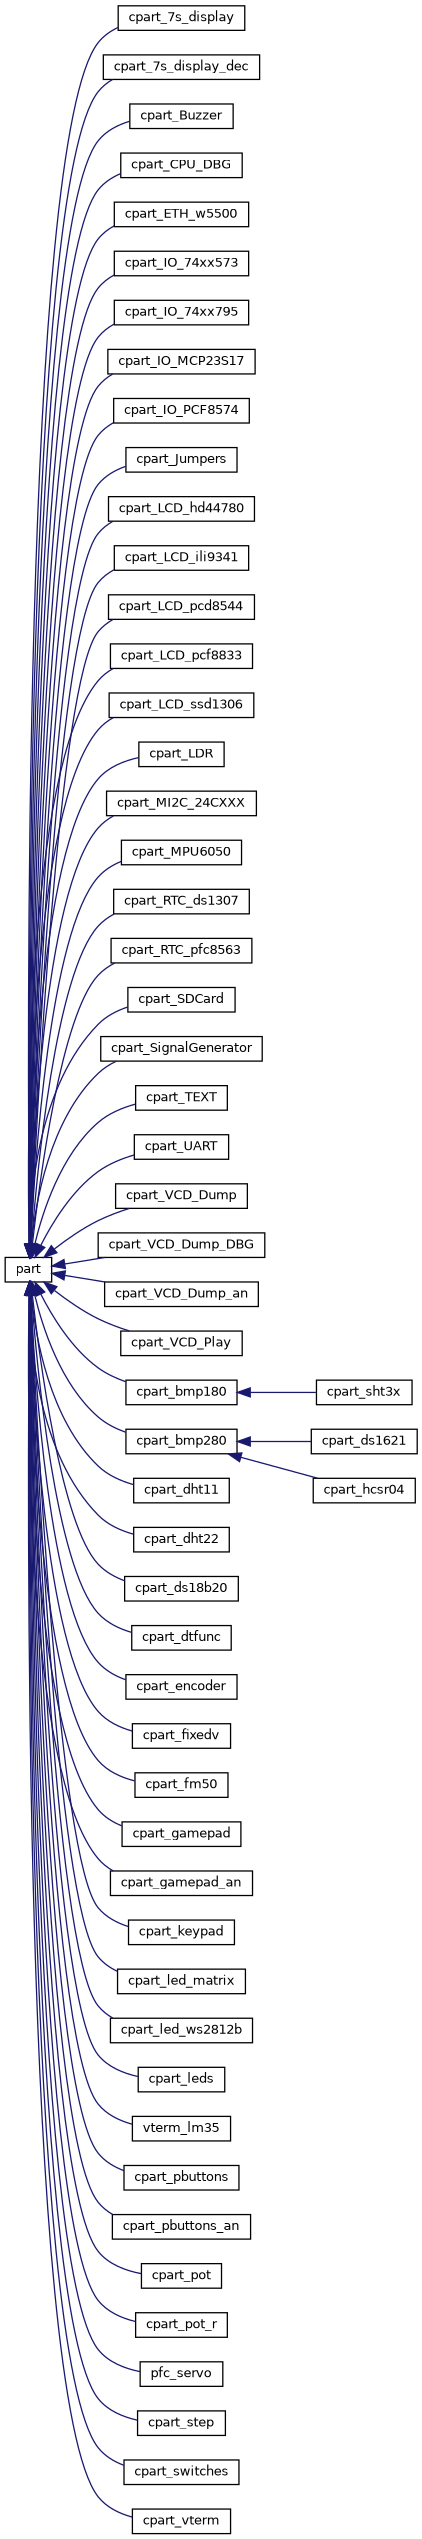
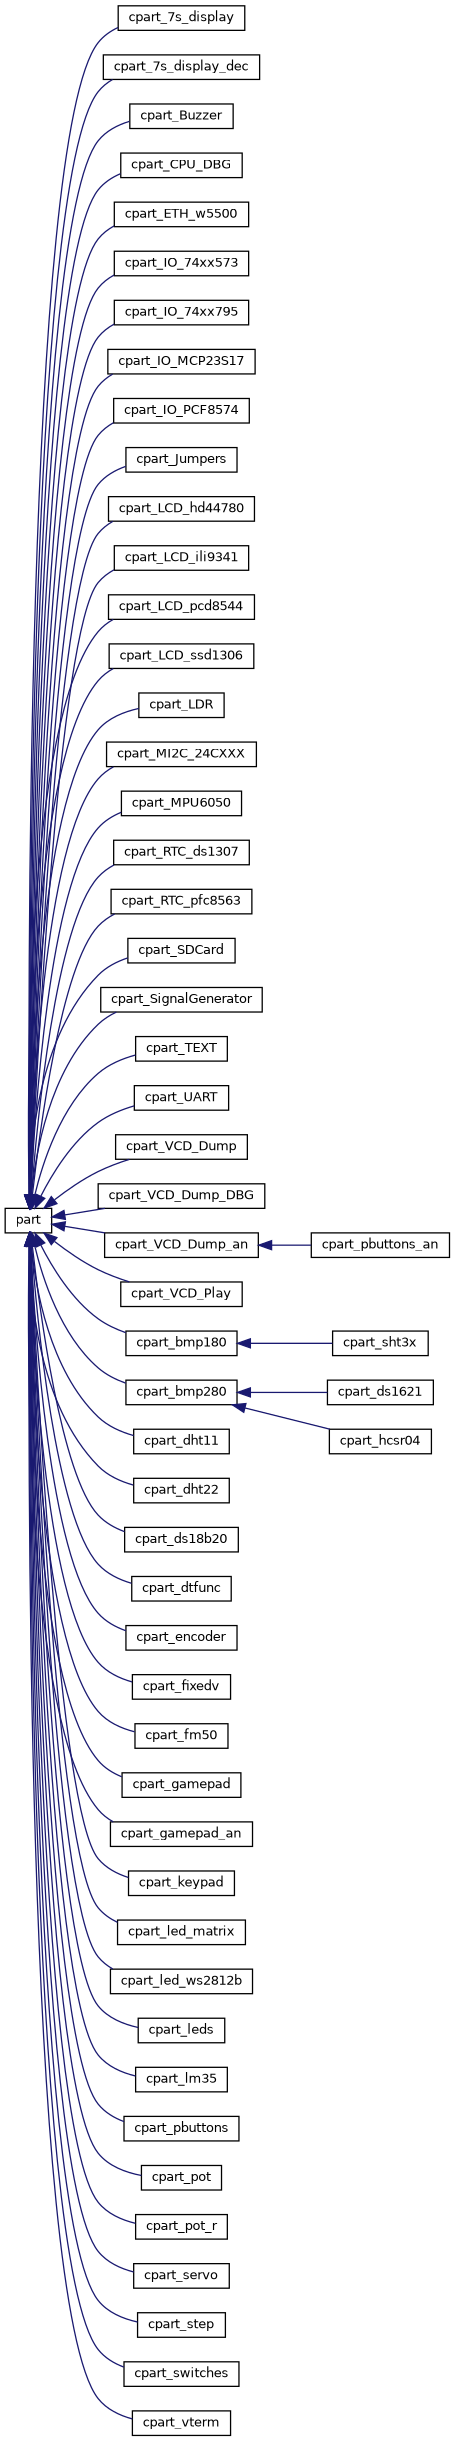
(181, 656) -> none
(42, 1761) -> (291, 1245)
(181, 2129) -> (181, 2080)
(181, 2374) -> (181, 2276)
